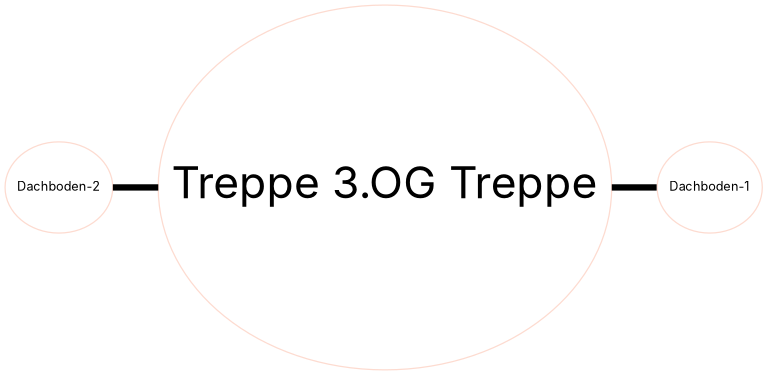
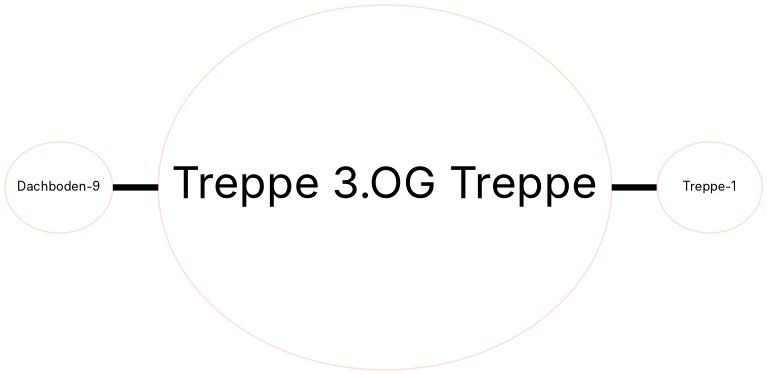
(59, 187) -> (59, 187)
(710, 187) -> (710, 187)
